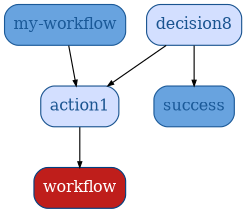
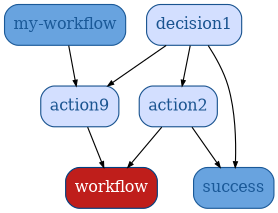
(194, 25) -> (194, 25)
(80, 106) -> (80, 106)
none -> (178, 106)
